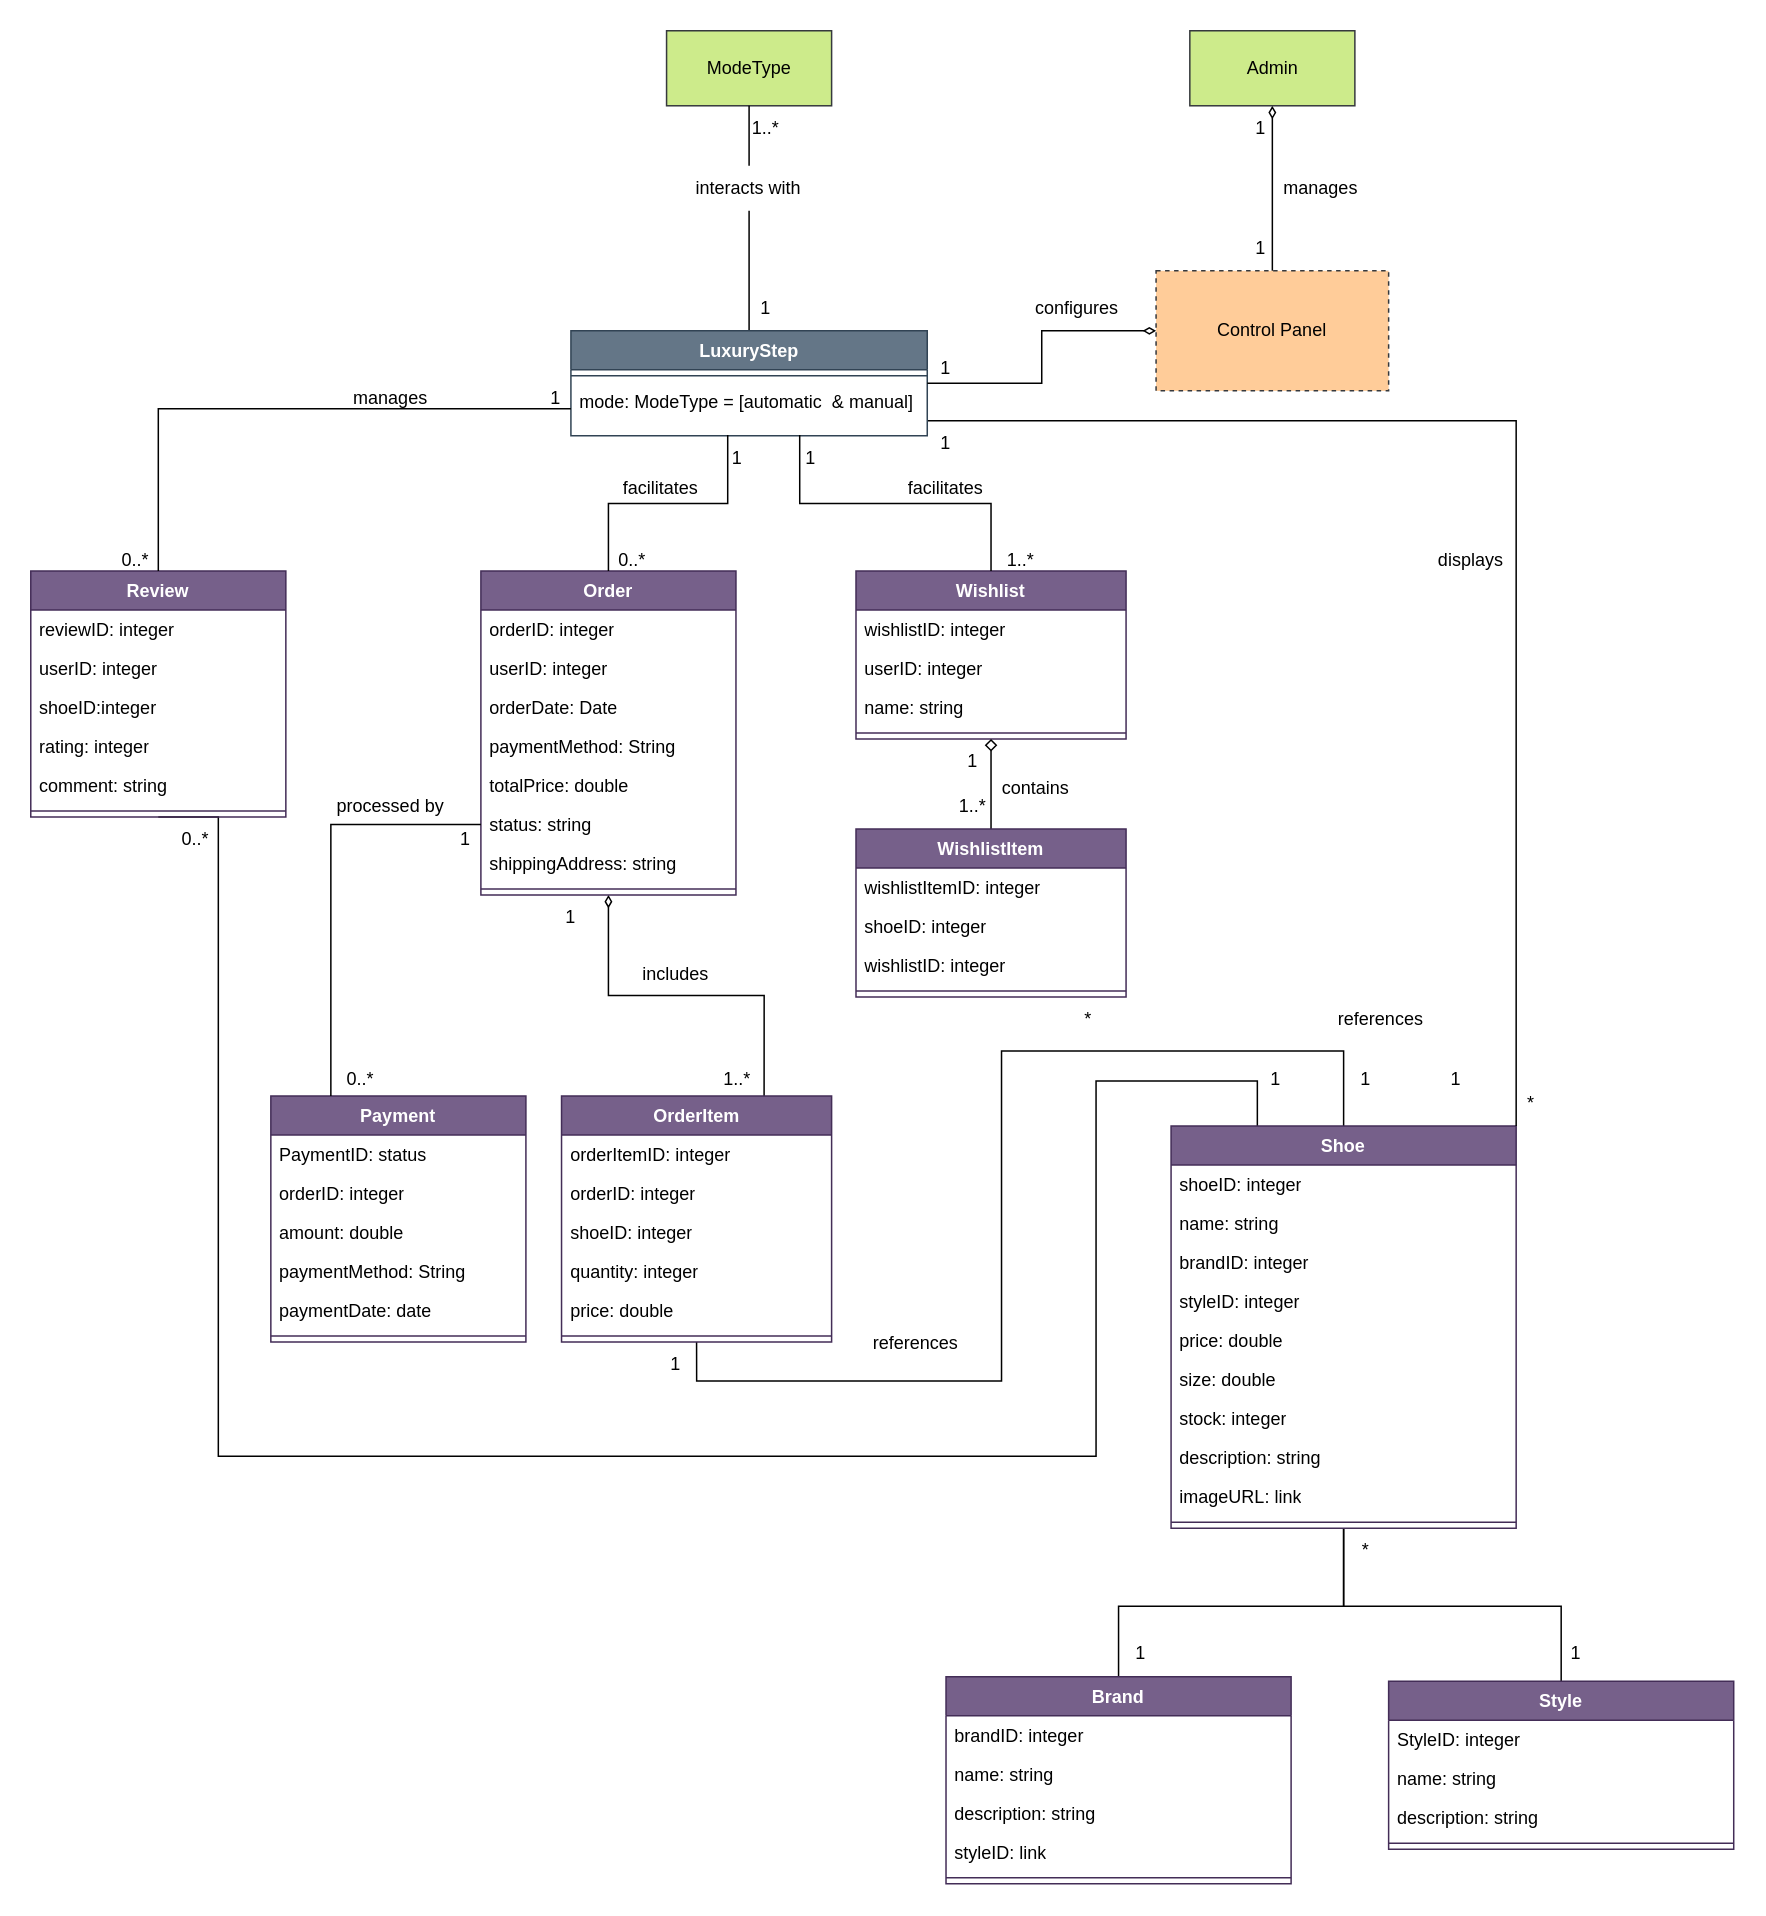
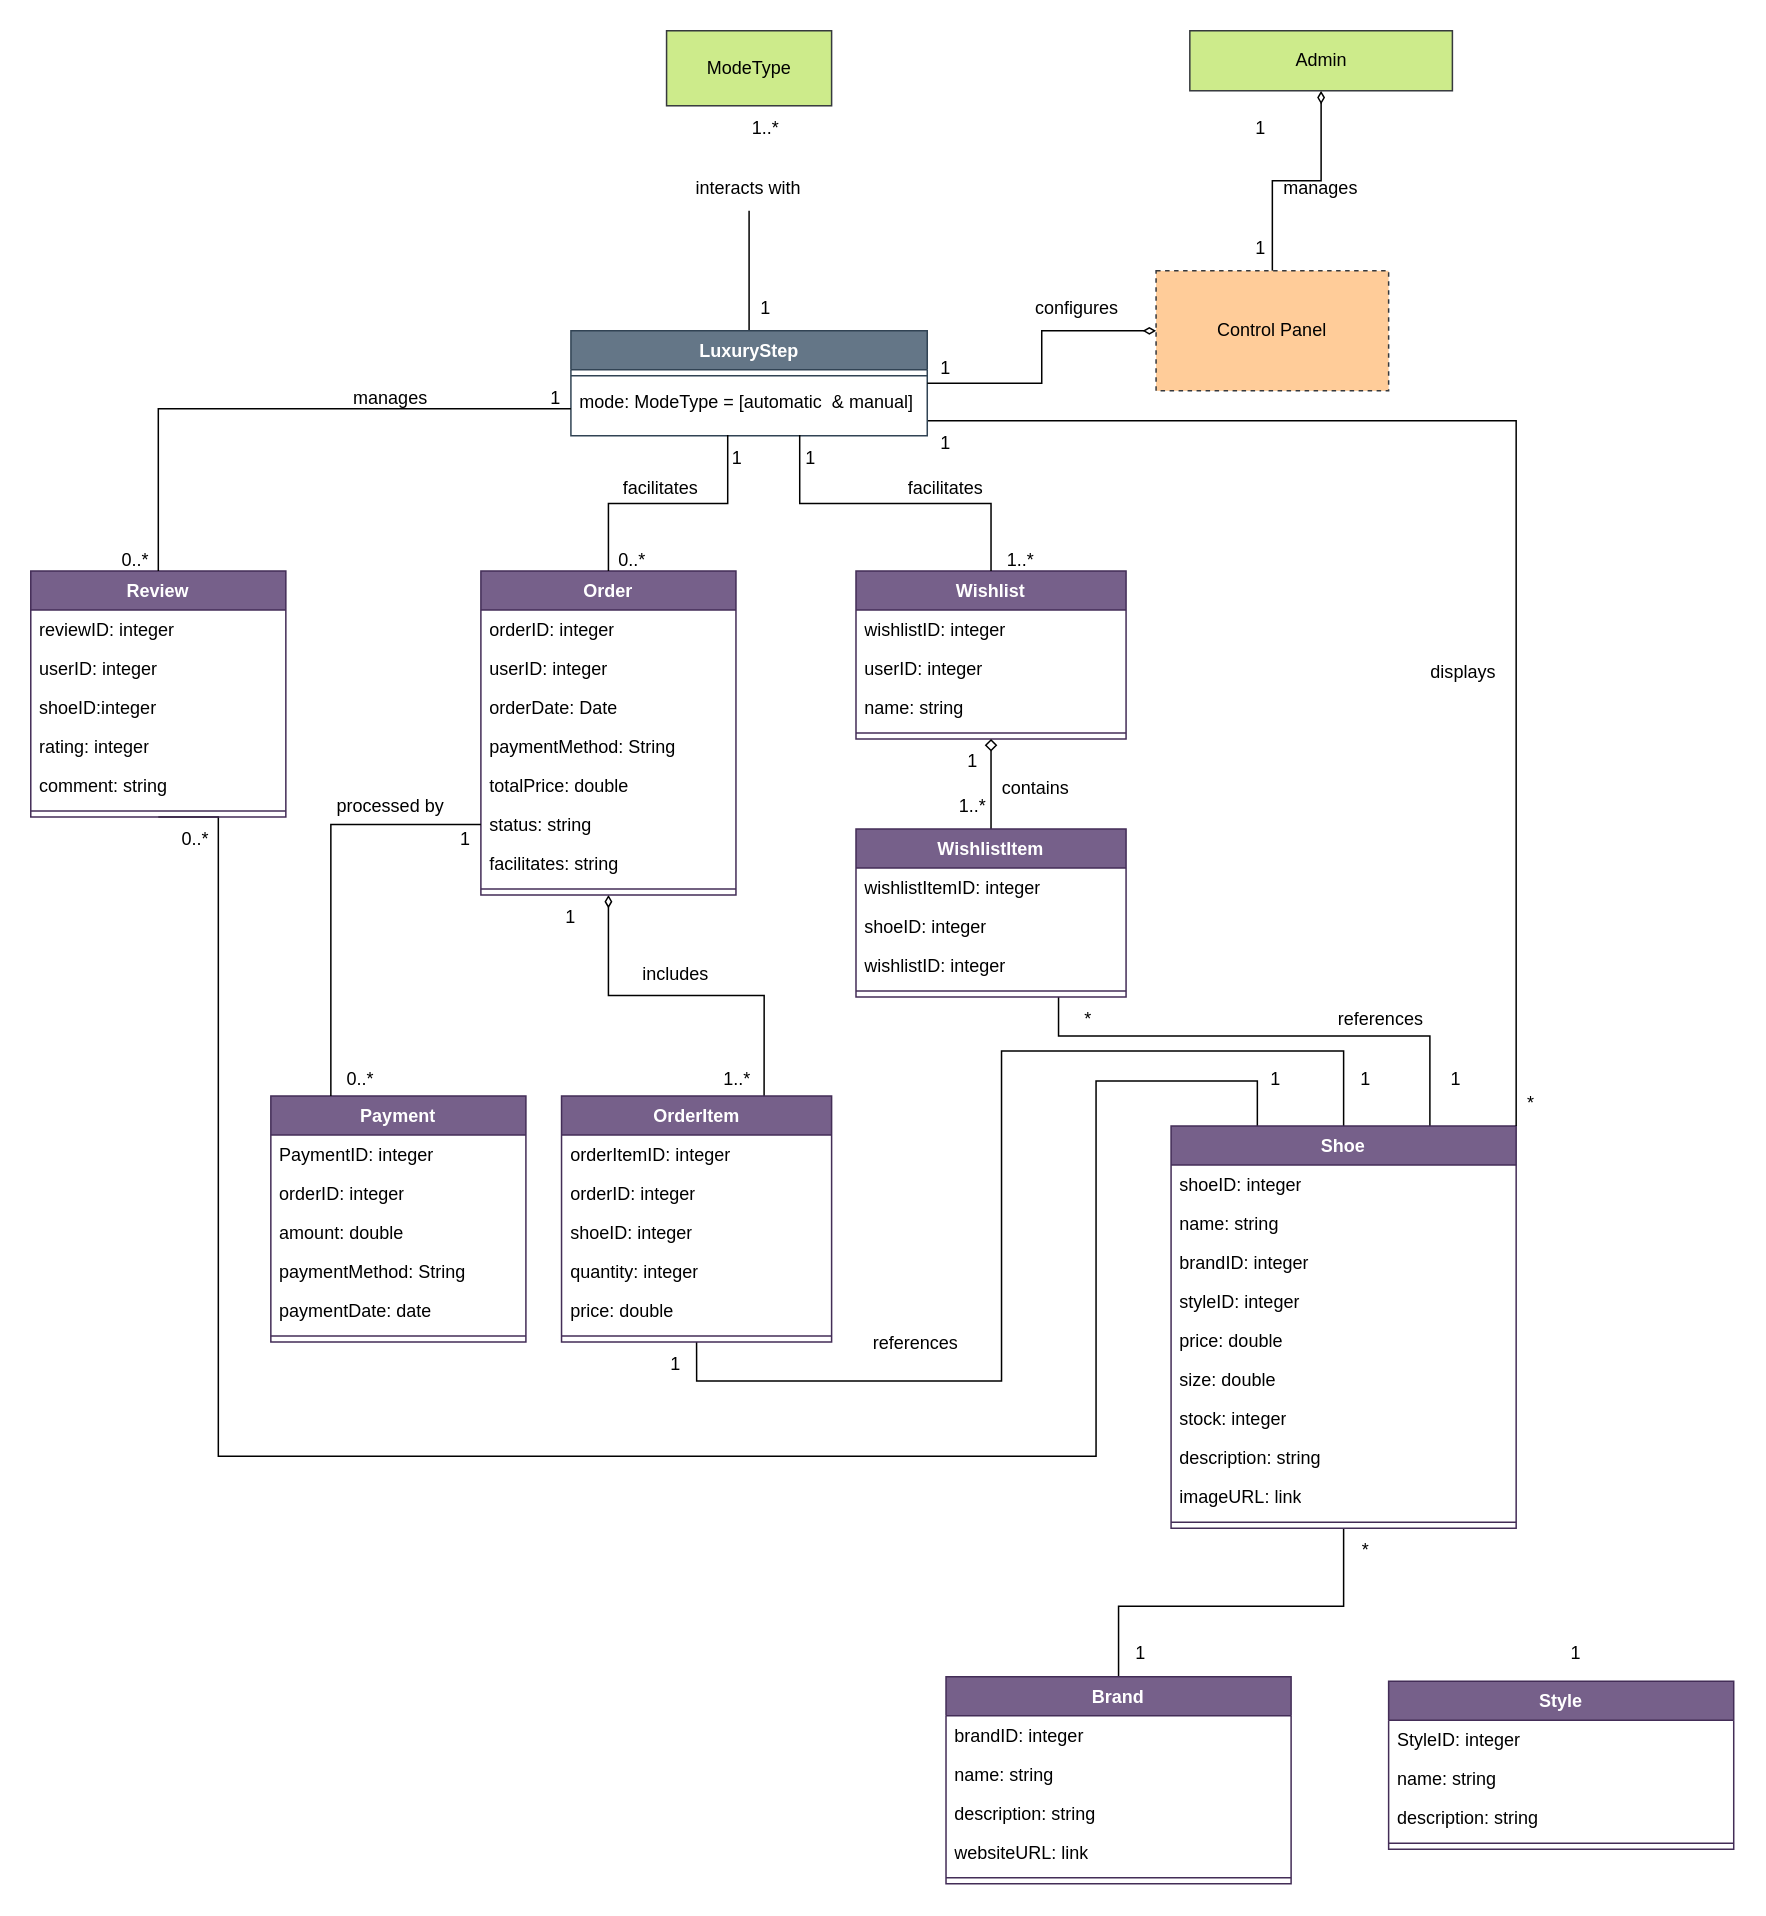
(1272, 68) -> (1321, 61)
(749, 136) -> none
(1471, 560) -> (1463, 673)
(594, 865) -> (571, 865)
none -> (1270, 1036)
(361, 1156) -> (363, 1156)
(1490, 1606) -> none
(1009, 1854) -> (1024, 1854)
